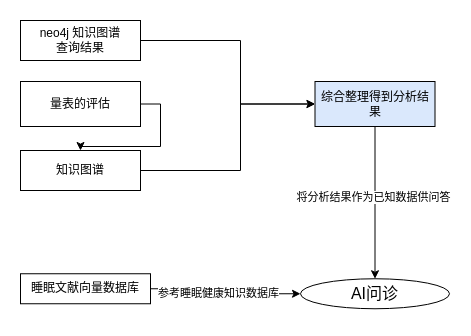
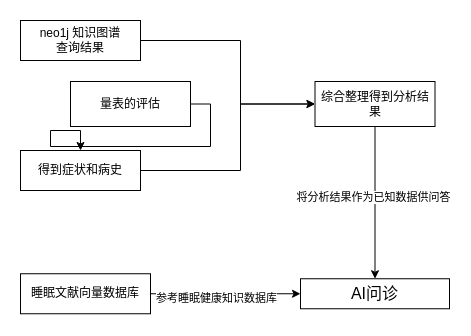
(81, 41) -> (81, 41)
(81, 104) -> (131, 104)
(375, 104) -> (375, 104)
(81, 171) -> (81, 171)
(86, 289) -> (86, 294)
(375, 294) -> (375, 294)
